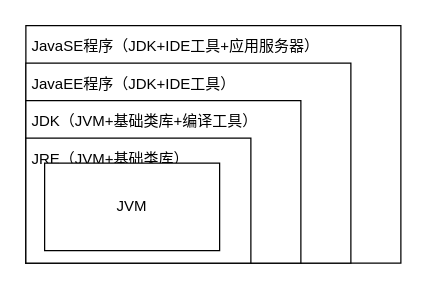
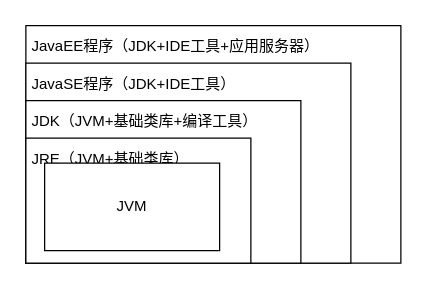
(173, 47) -> (173, 47)
(131, 85) -> (131, 85)
